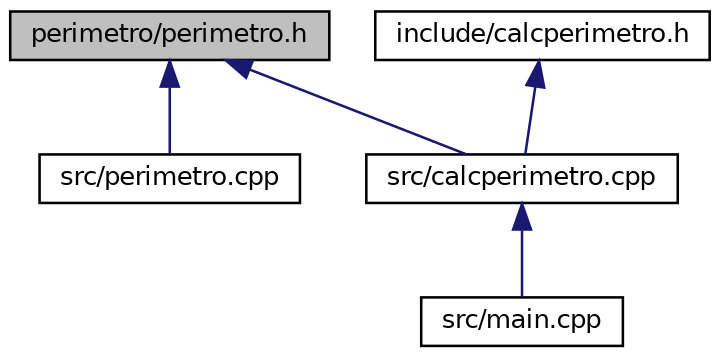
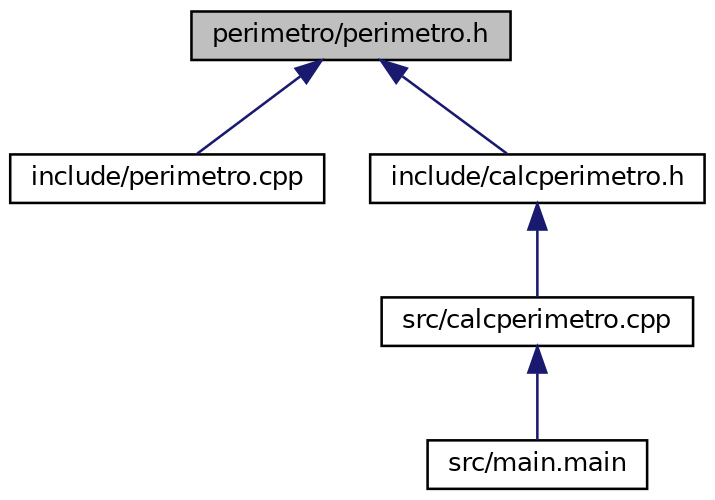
(358, 112) -> (455, 115)
(170, 179) -> (167, 179)
(522, 322) -> (537, 465)
